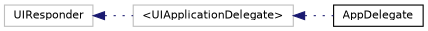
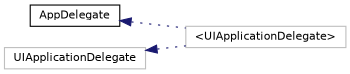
(49, 16) -> (75, 58)
(319, 16) -> (159, 25)
